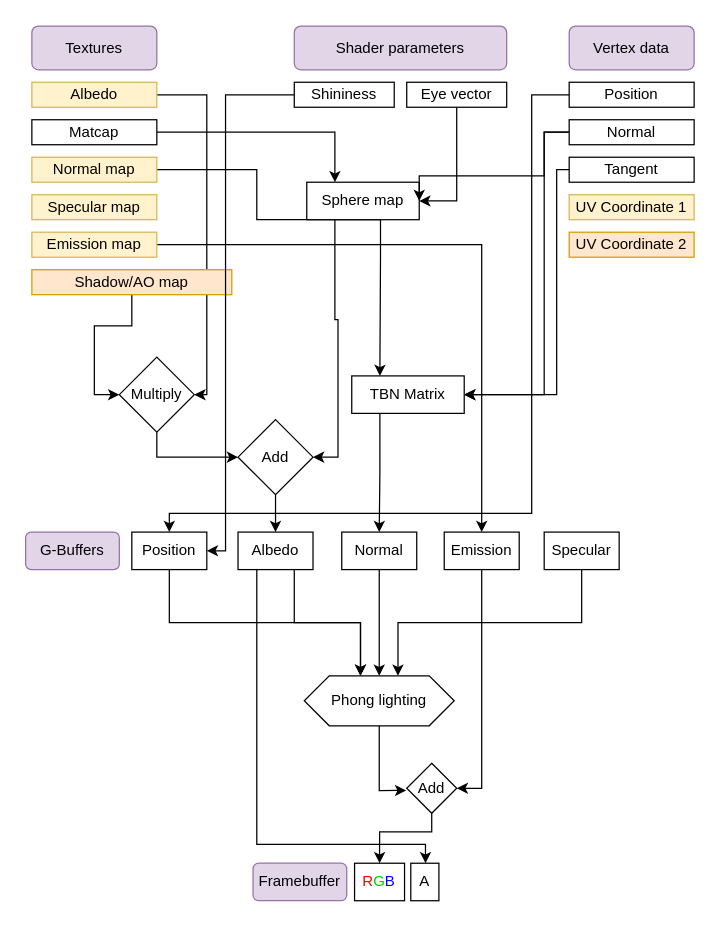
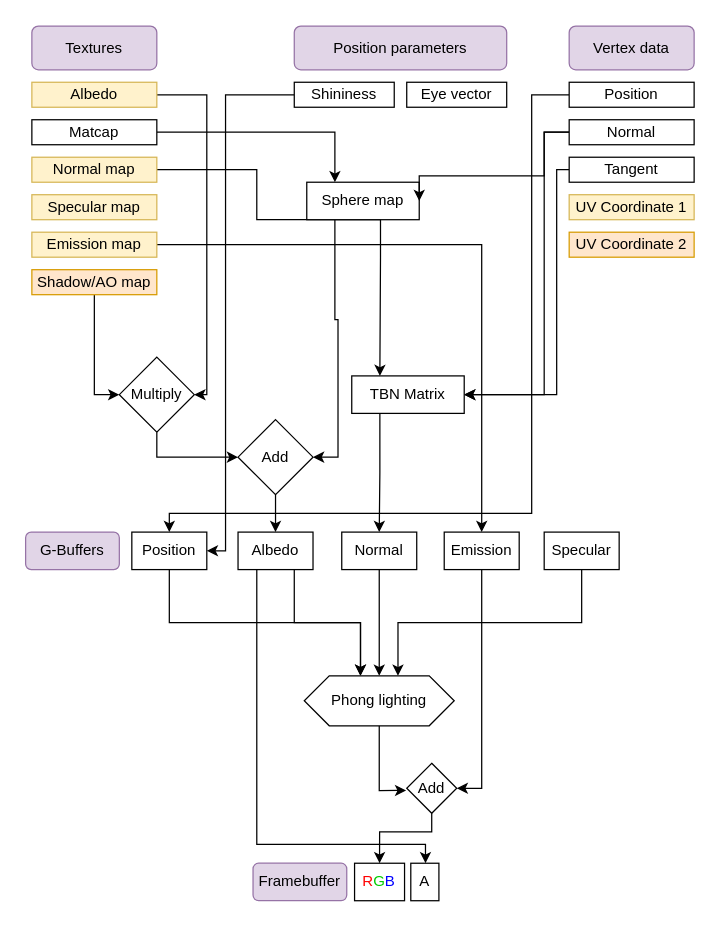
(401, 48) -> (401, 48)
(457, 168) -> none
(132, 282) -> (94, 282)
